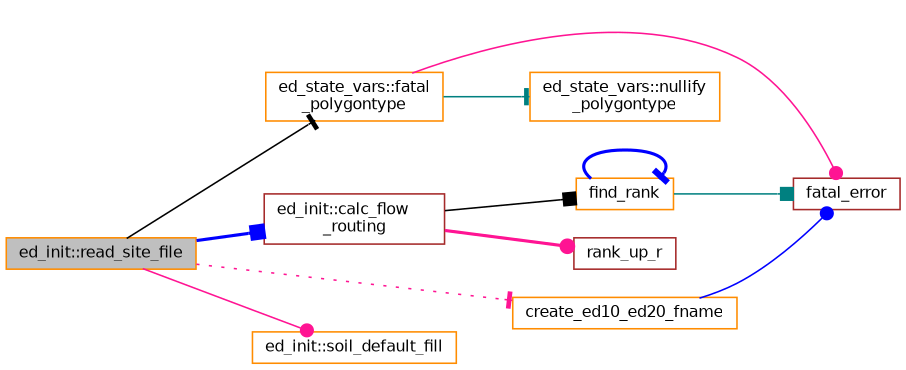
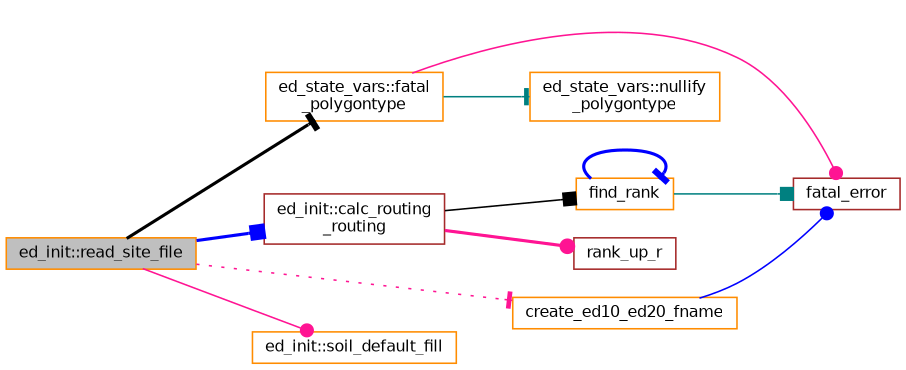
(217, 182) -> (217, 182)
(354, 219) -> (354, 219)
